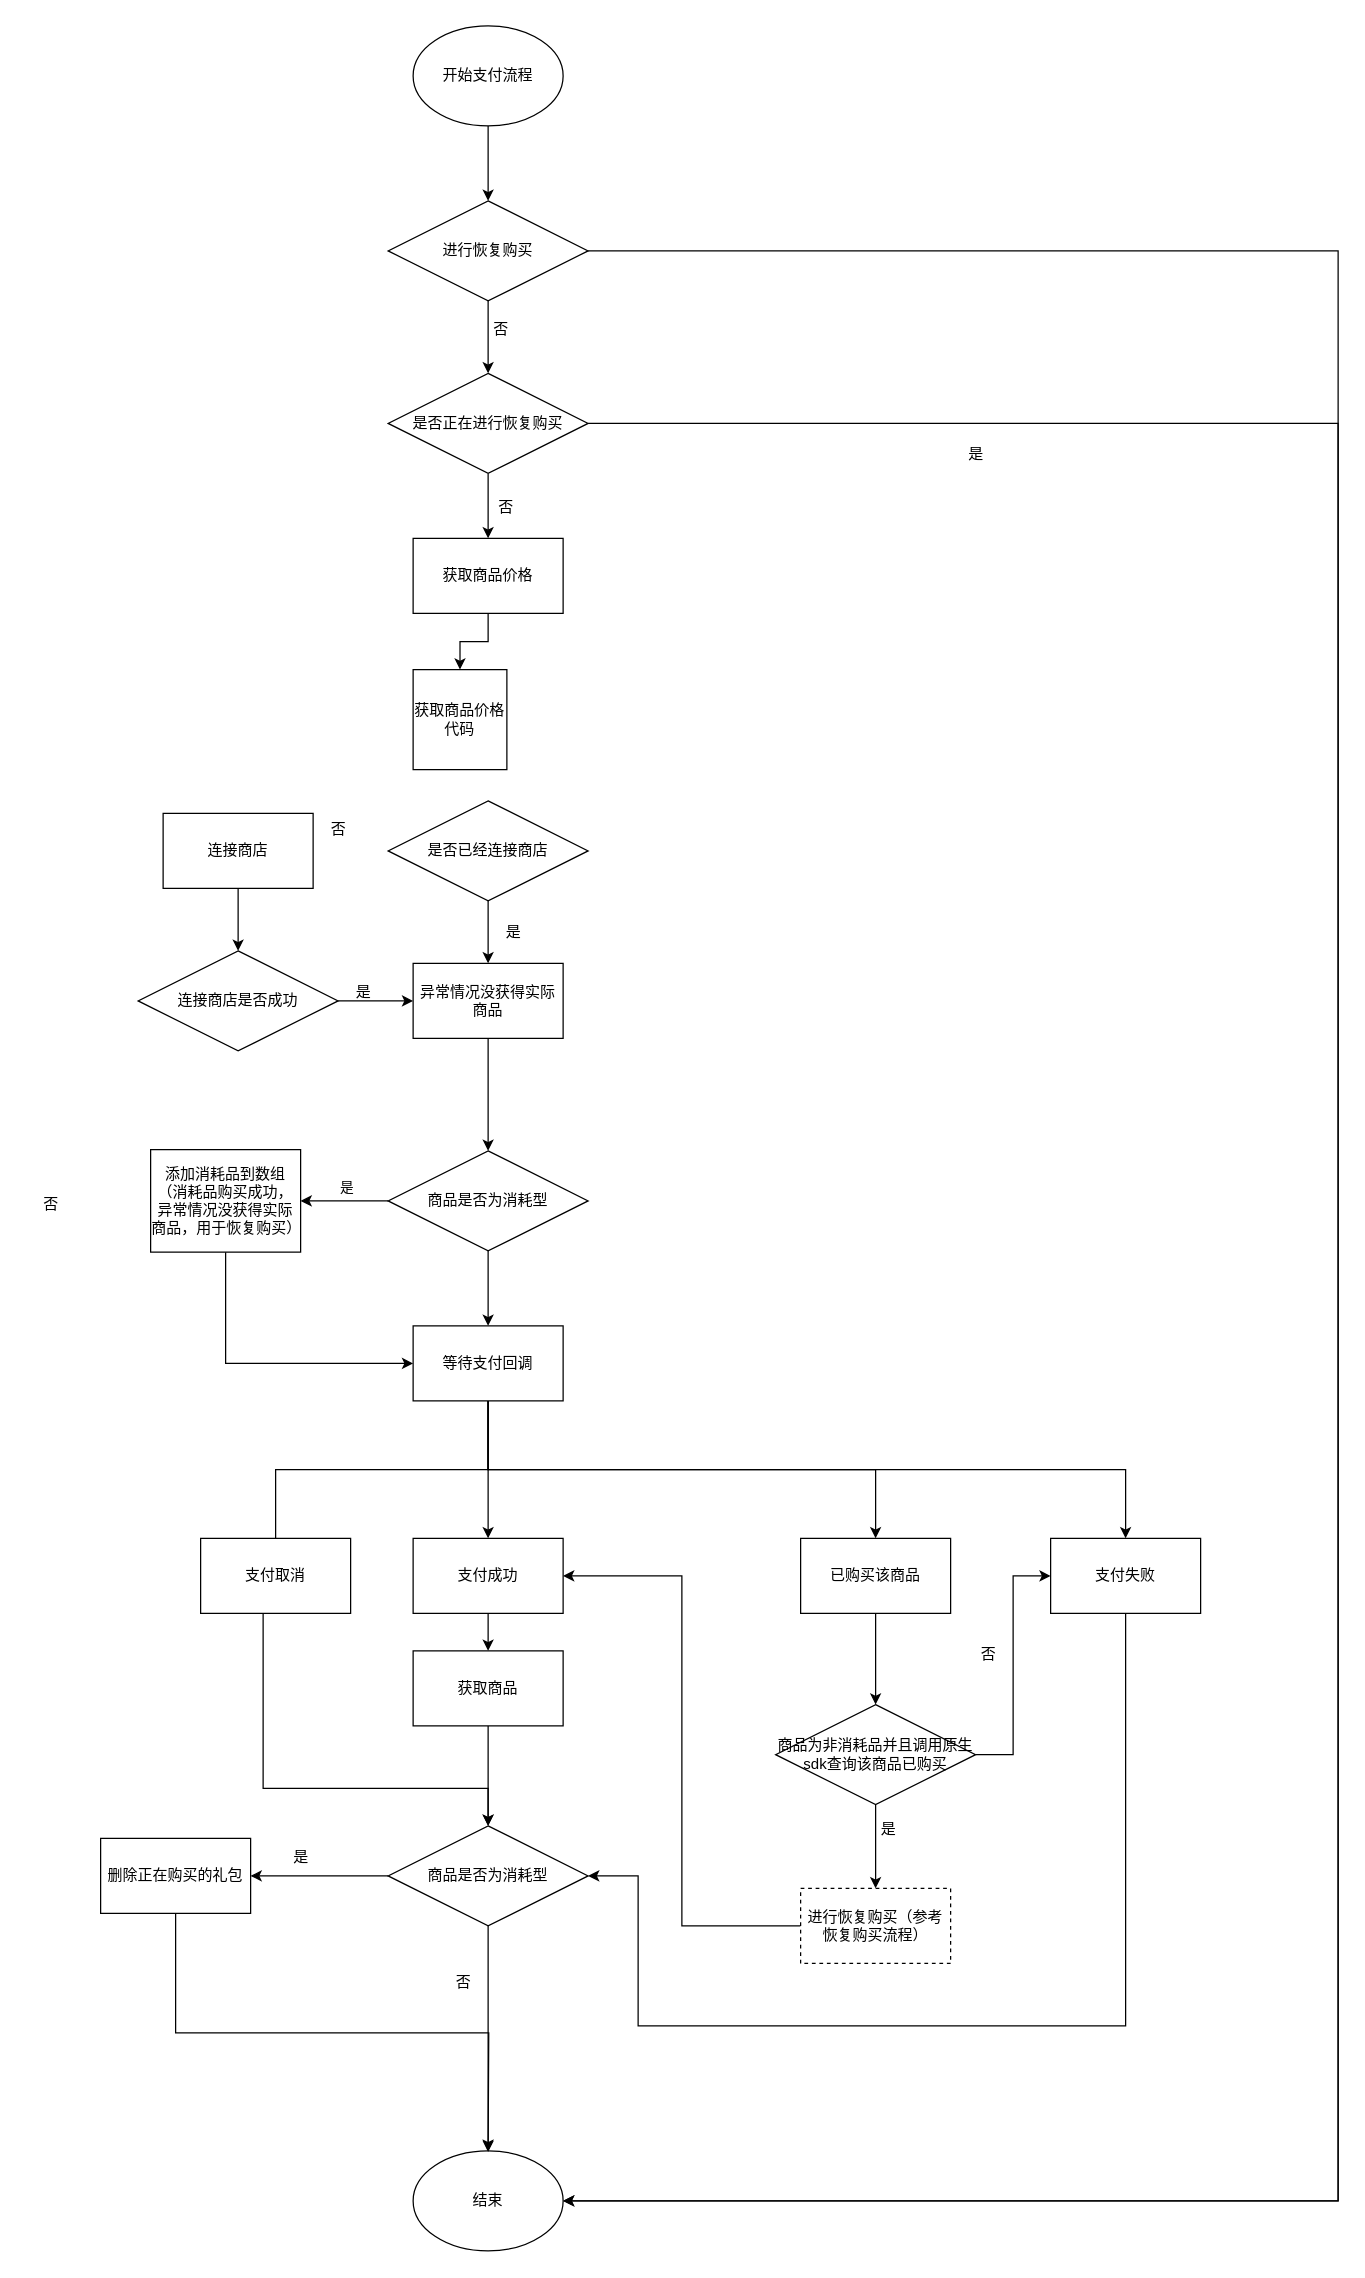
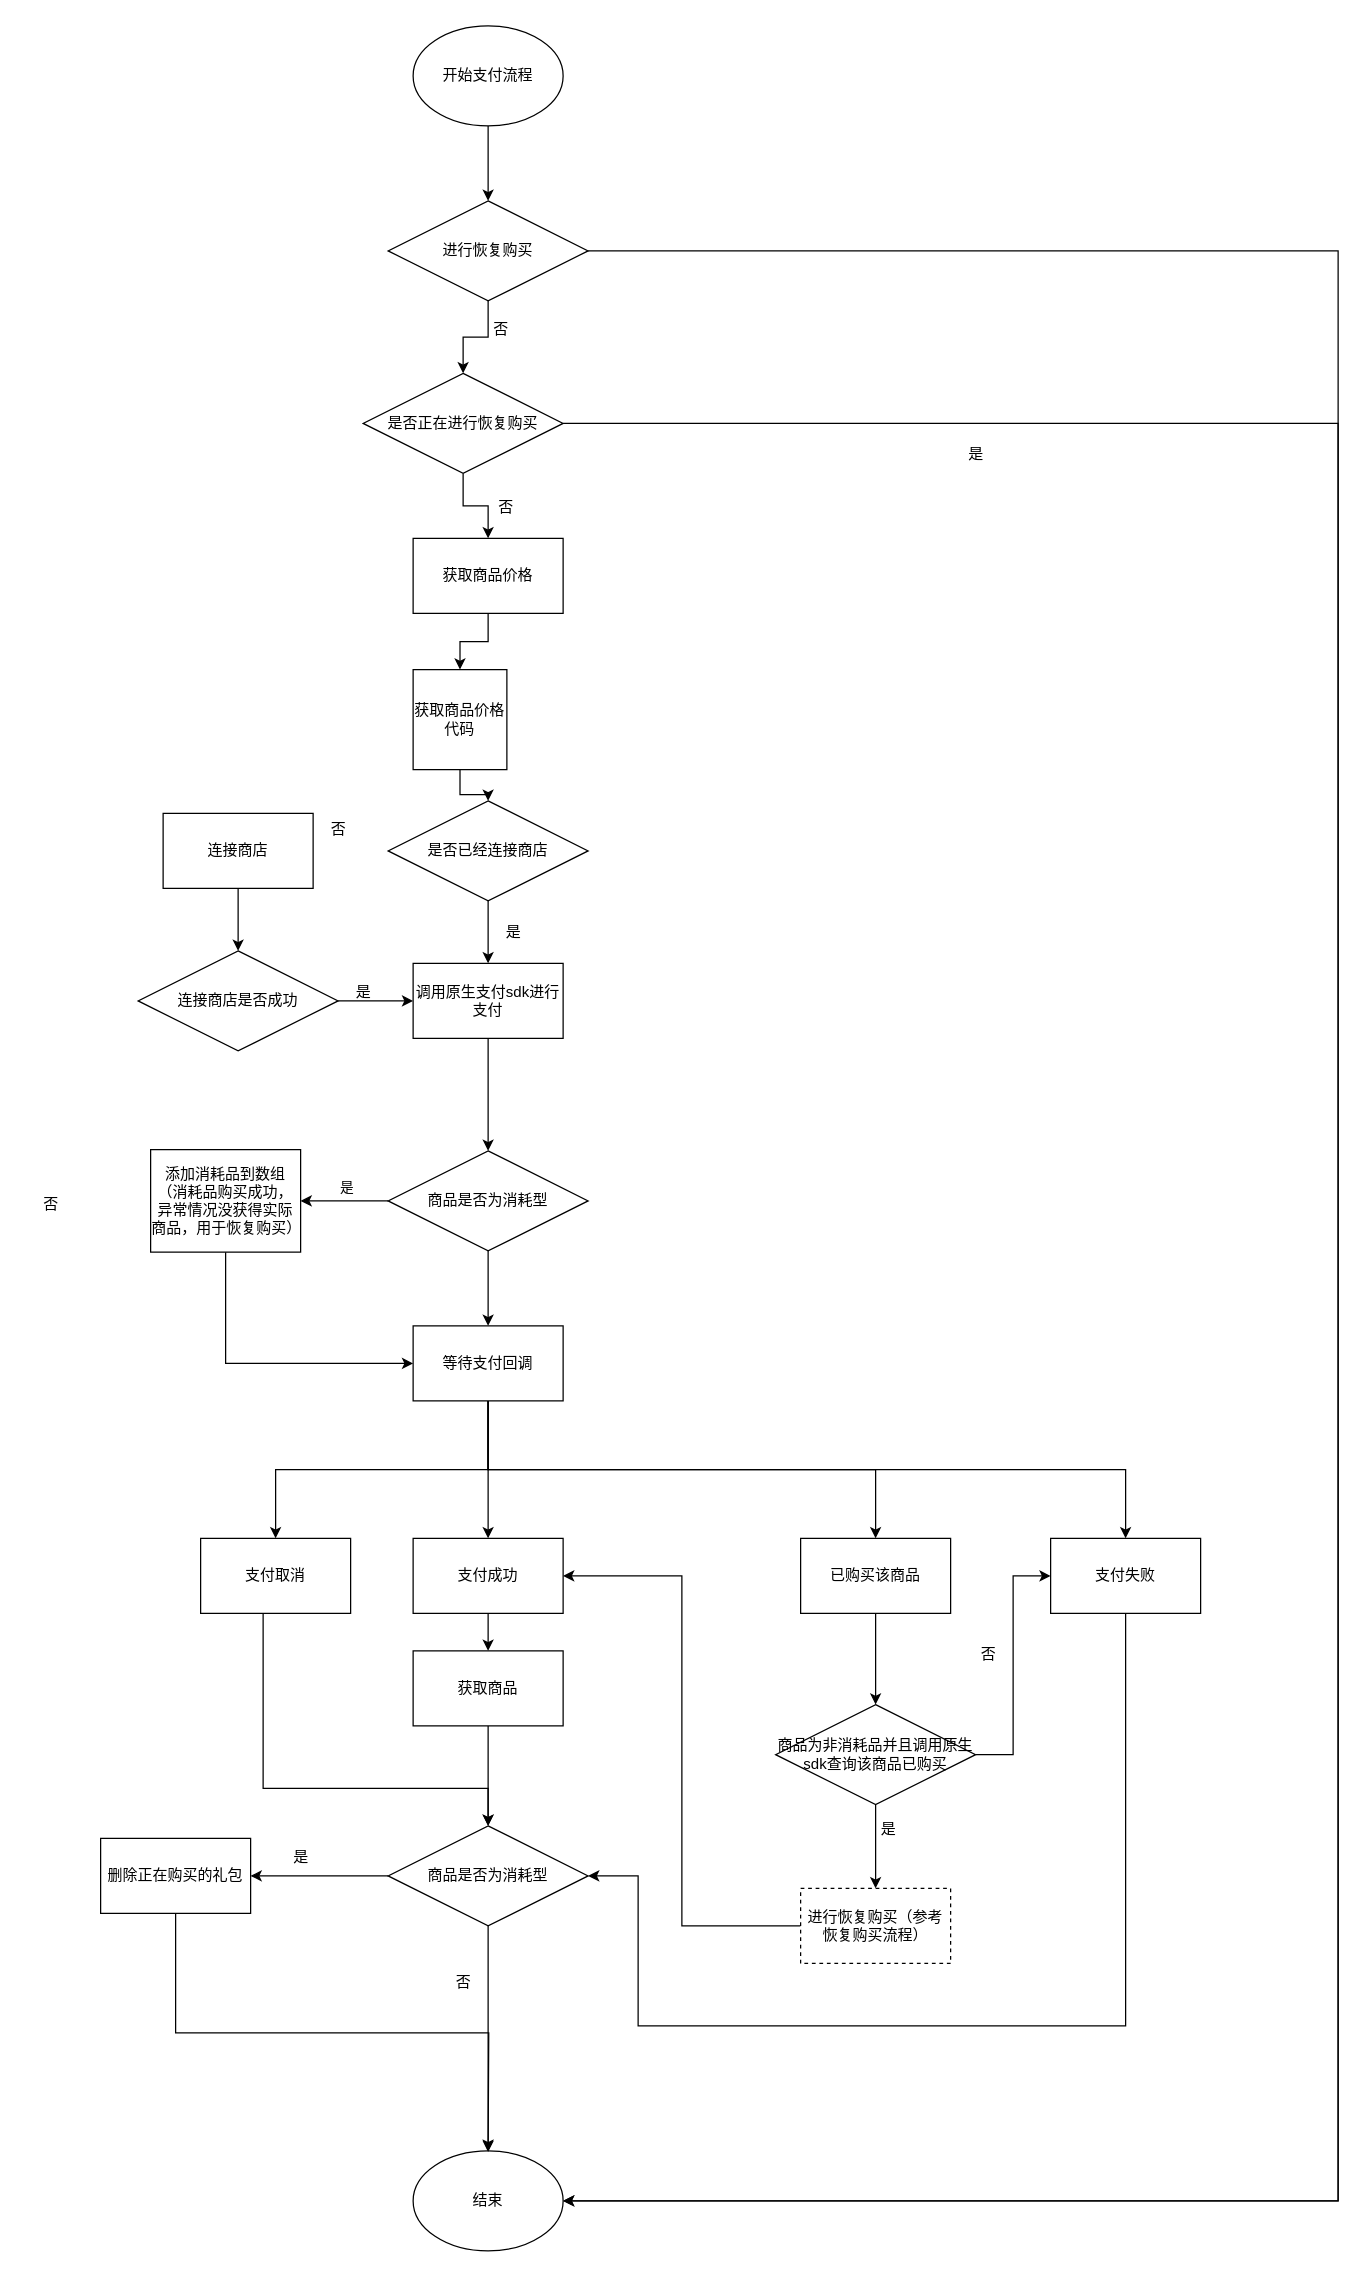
(488, 423) -> (463, 423)
none -> (462, 794)
(488, 1001) -> (488, 1001)
(276, 1531) -> (276, 1528)
